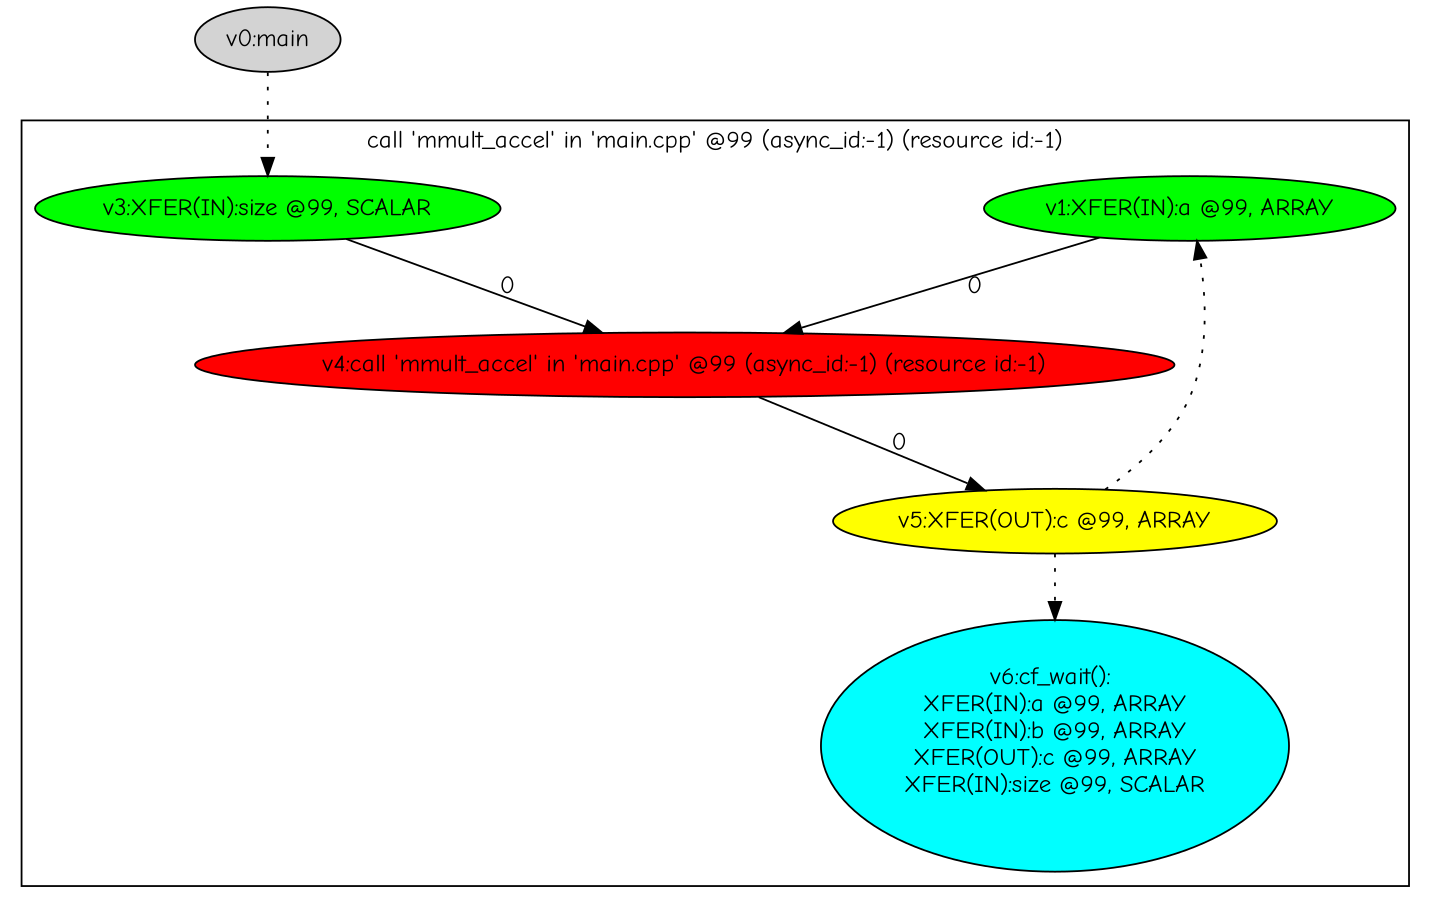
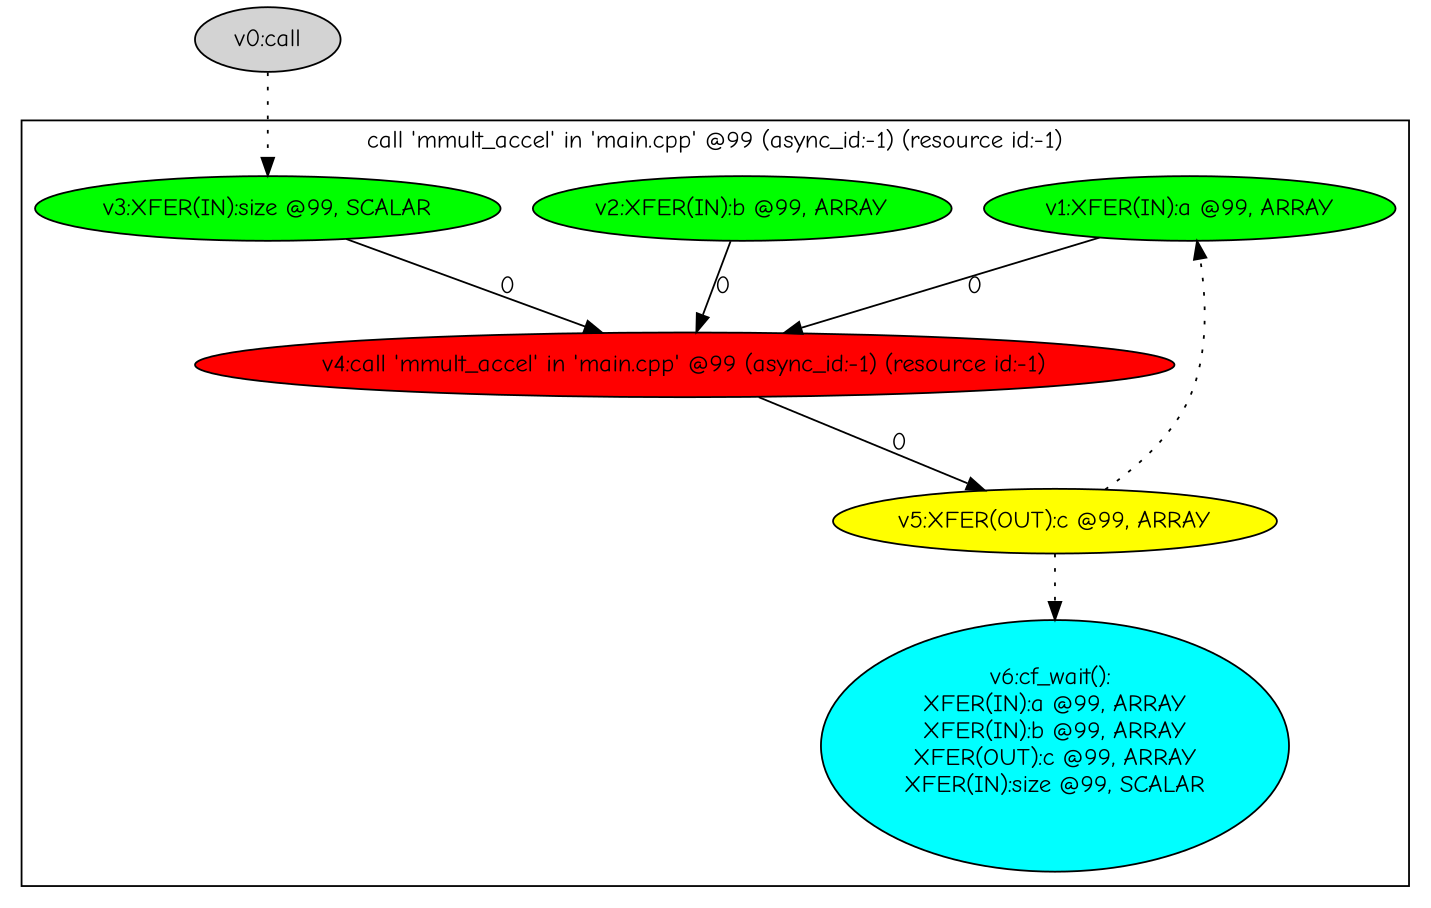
(268, 40) -> (268, 40)
none -> (742, 208)
